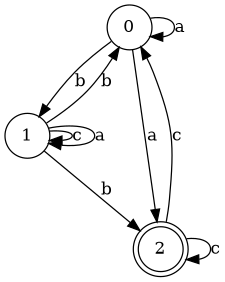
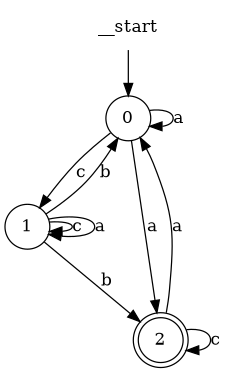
none -> (128, 27)
(81, 82) -> (81, 173)
(177, 136) -> (178, 227)
